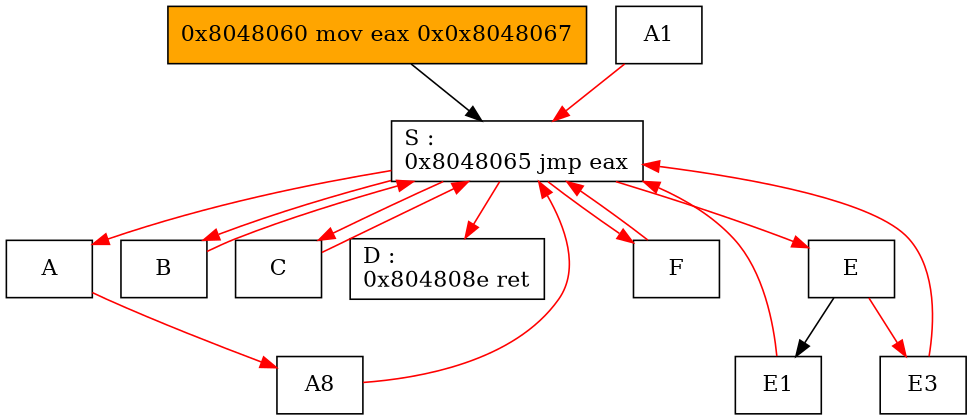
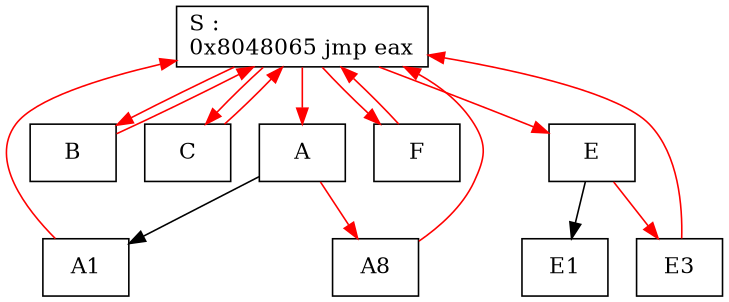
(377, 35) -> none
none -> (201, 206)
(745, 253) -> none
(447, 269) -> none
